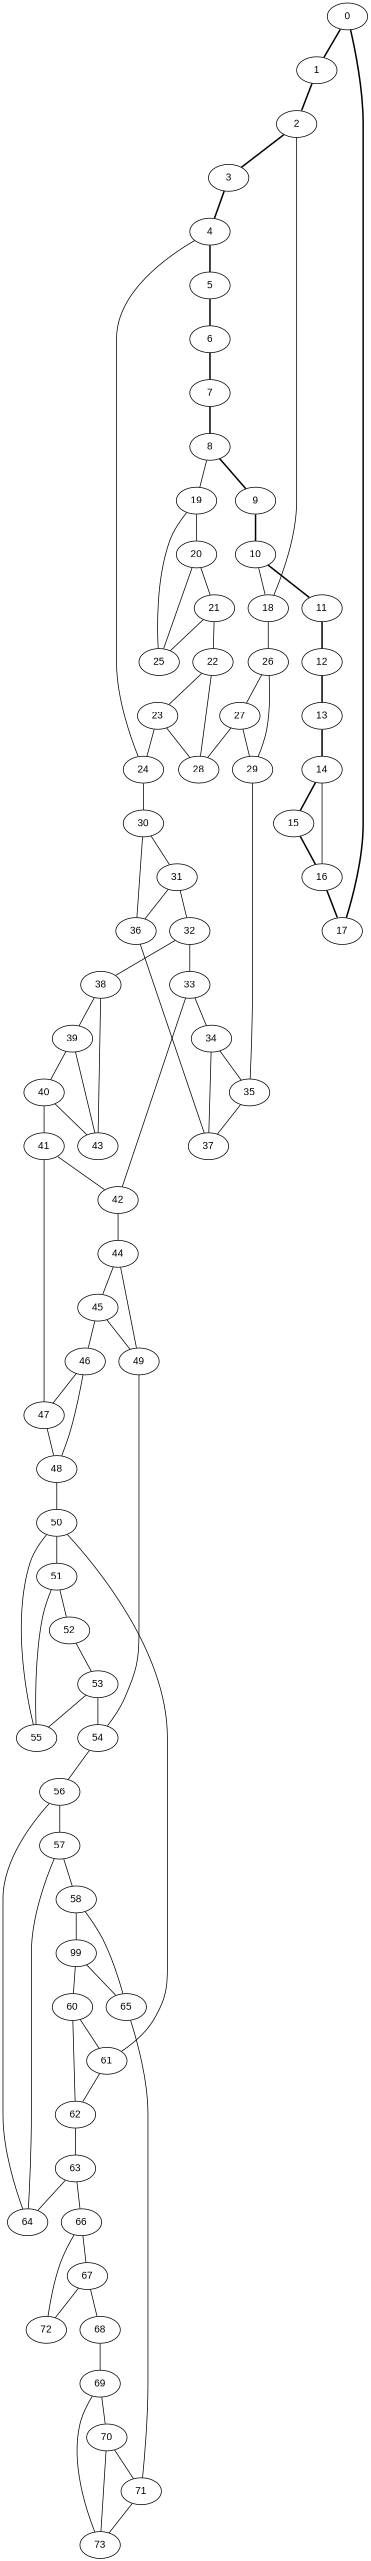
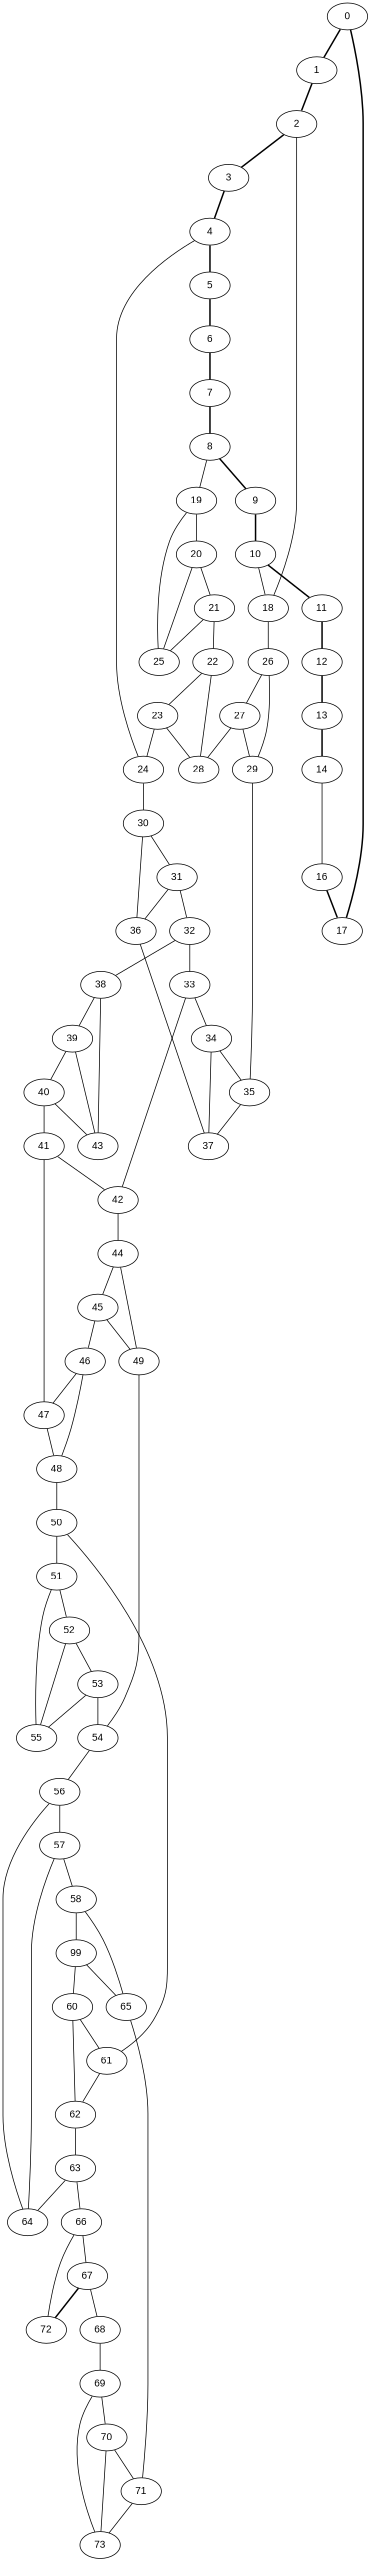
(294, 823) -> none
(21, 1627) -> (53, 1684)
(67, 2303) -> (67, 2303)
